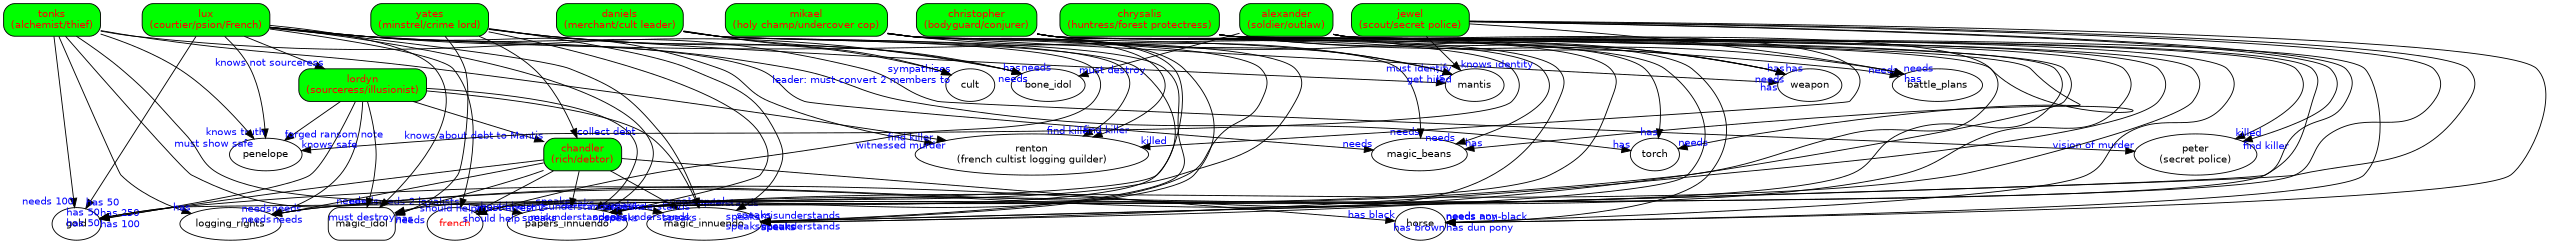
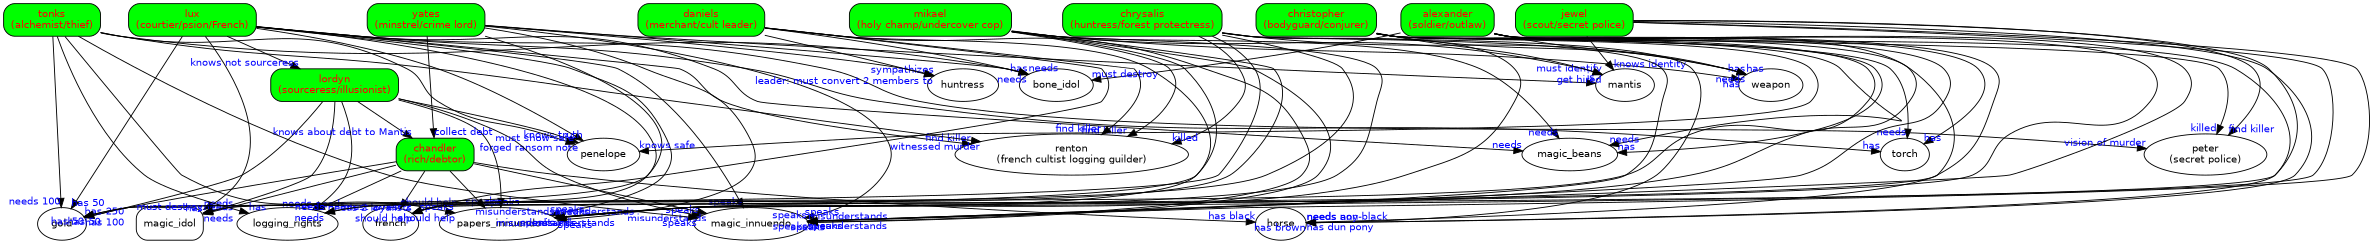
(970, 85) -> (963, 85)
(1937, 85) -> none
(455, 224) -> (391, 224)
